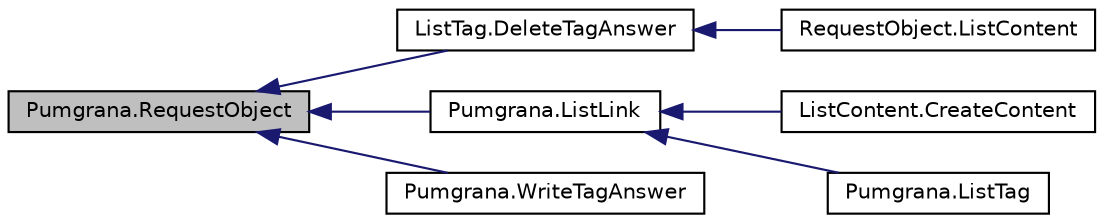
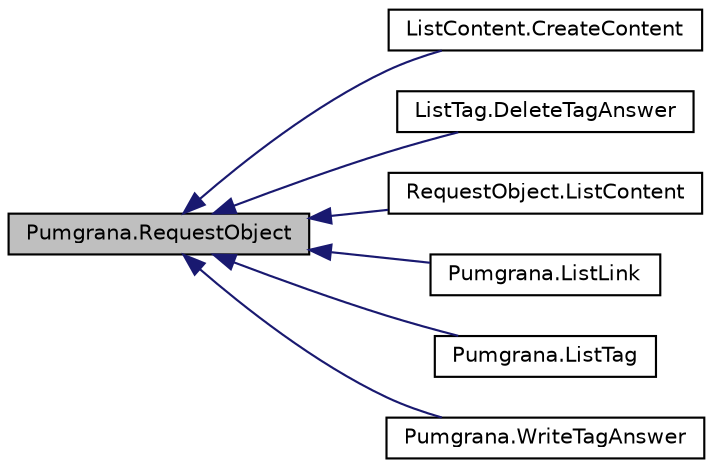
(749, 30) -> (359, 213)
(732, 112) -> (314, 112)
(753, 155) -> (345, 302)
